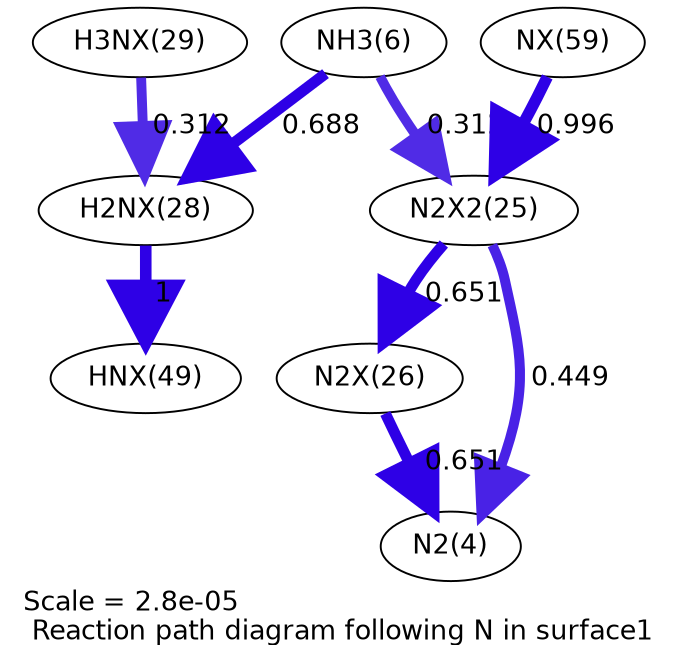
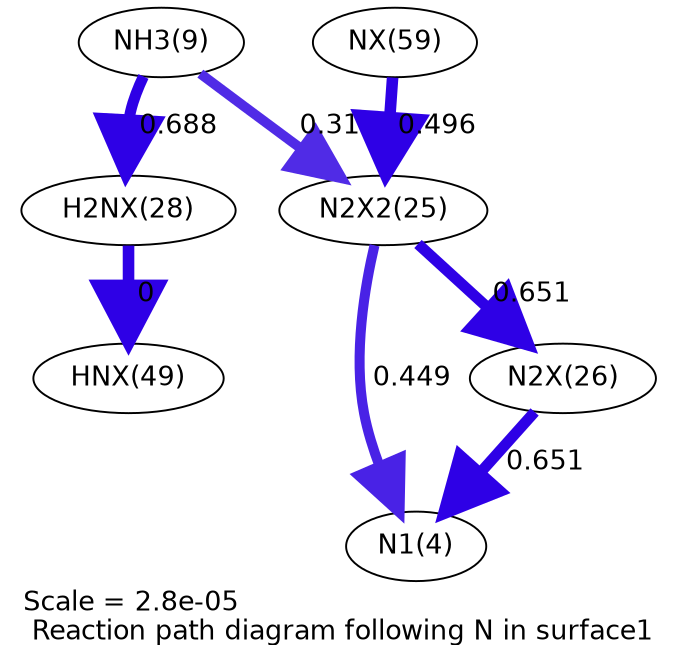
(140, 42) -> none
(364, 42) -> (161, 42)
(572, 126) -> (434, 126)
(159, 294) -> (142, 294)
(451, 546) -> (416, 546)
